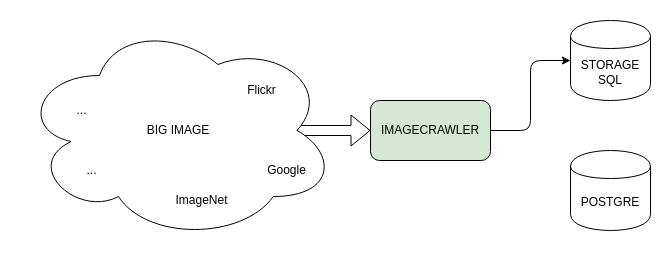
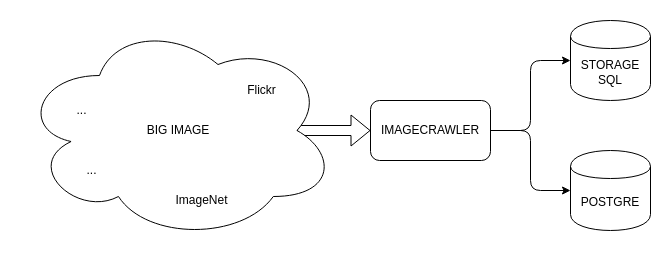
(431, 131) -> (431, 131)
(287, 171) -> none
none -> (531, 174)
